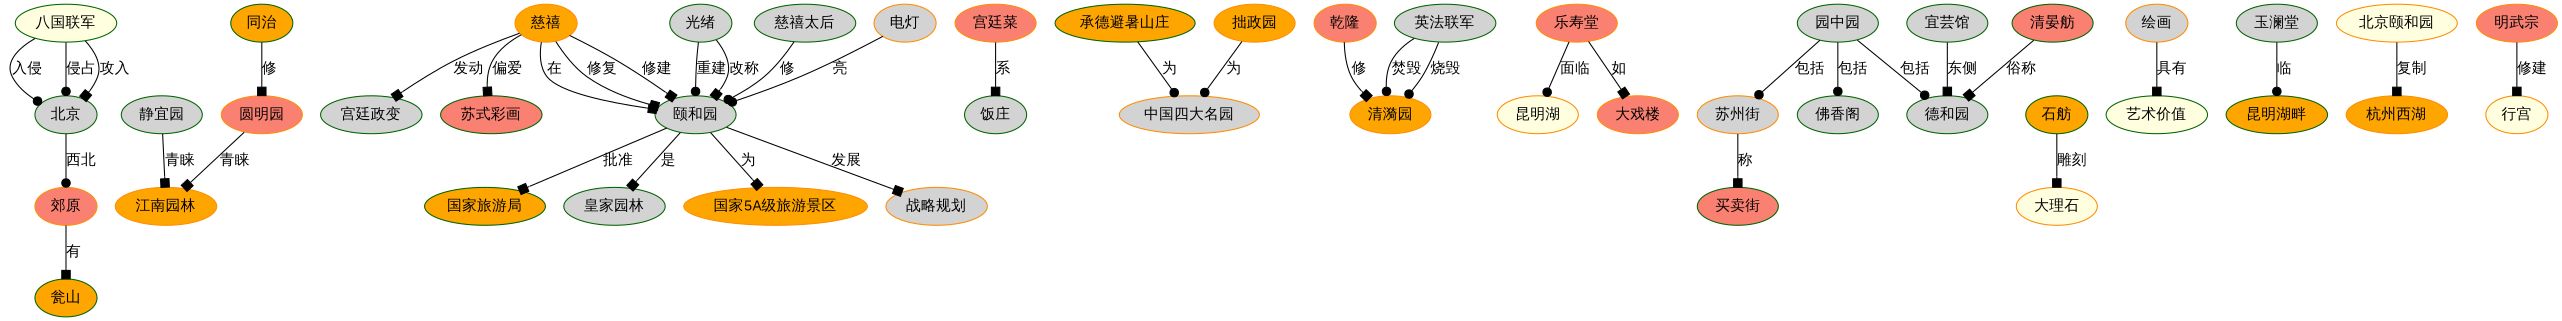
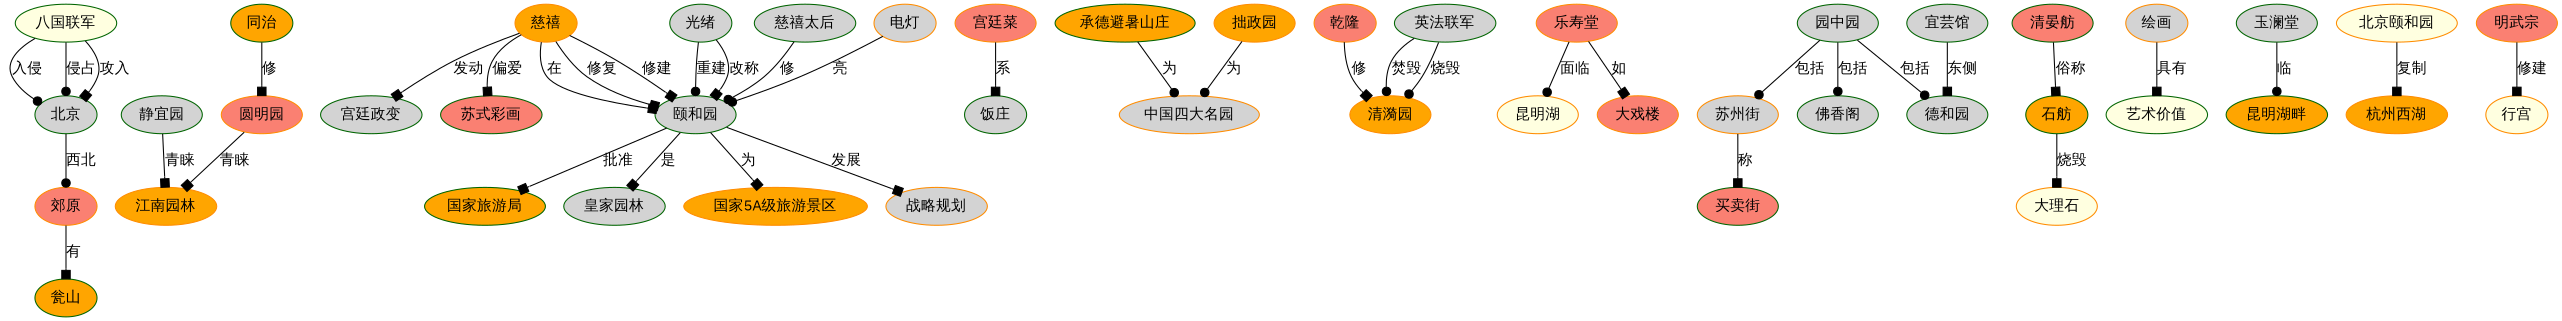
(2004, 66) -> (2054, 64)
(2072, 161) -> (2072, 161)
